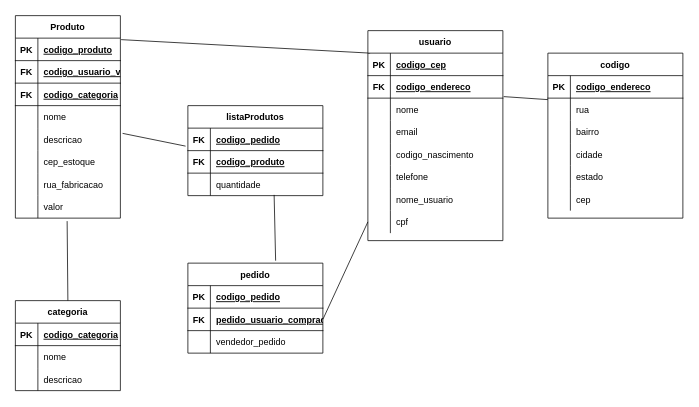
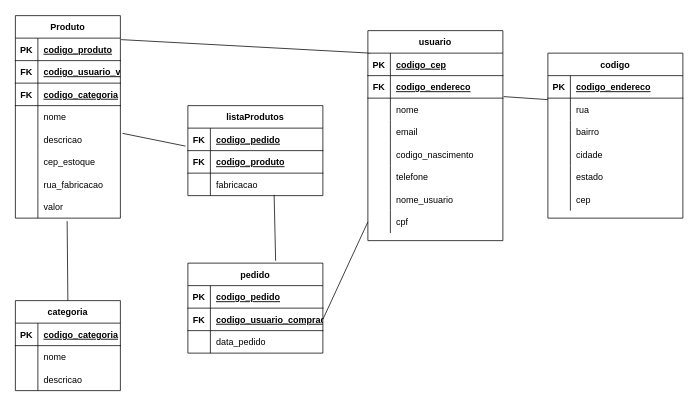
(240, 185) -> (240, 185)
(274, 320) -> (274, 320)
(253, 342) -> (243, 342)
